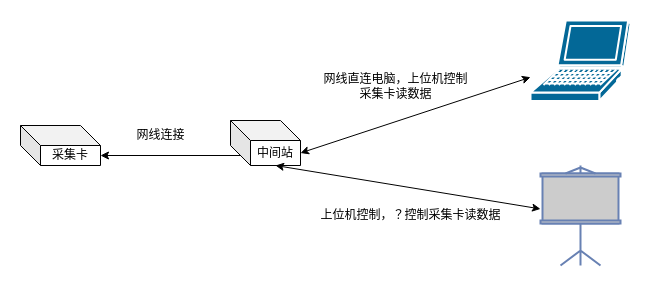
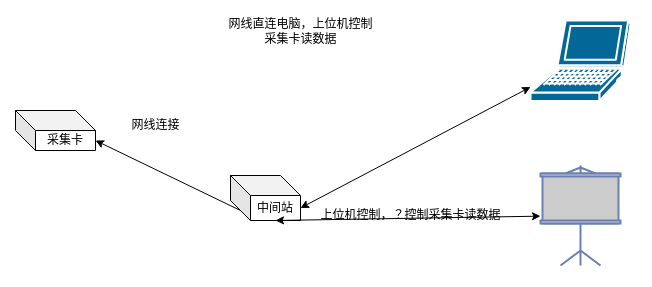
(396, 86) -> (301, 31)
(161, 136) -> (156, 126)
(266, 143) -> (266, 198)
(61, 146) -> (56, 131)
